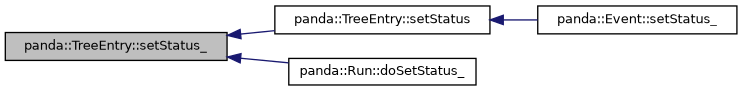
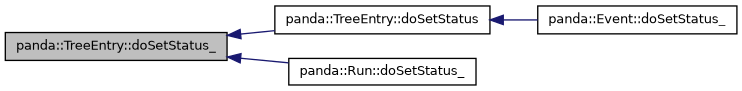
(382, 20) -> (382, 20)
(637, 20) -> (637, 20)
(116, 46) -> (116, 46)
